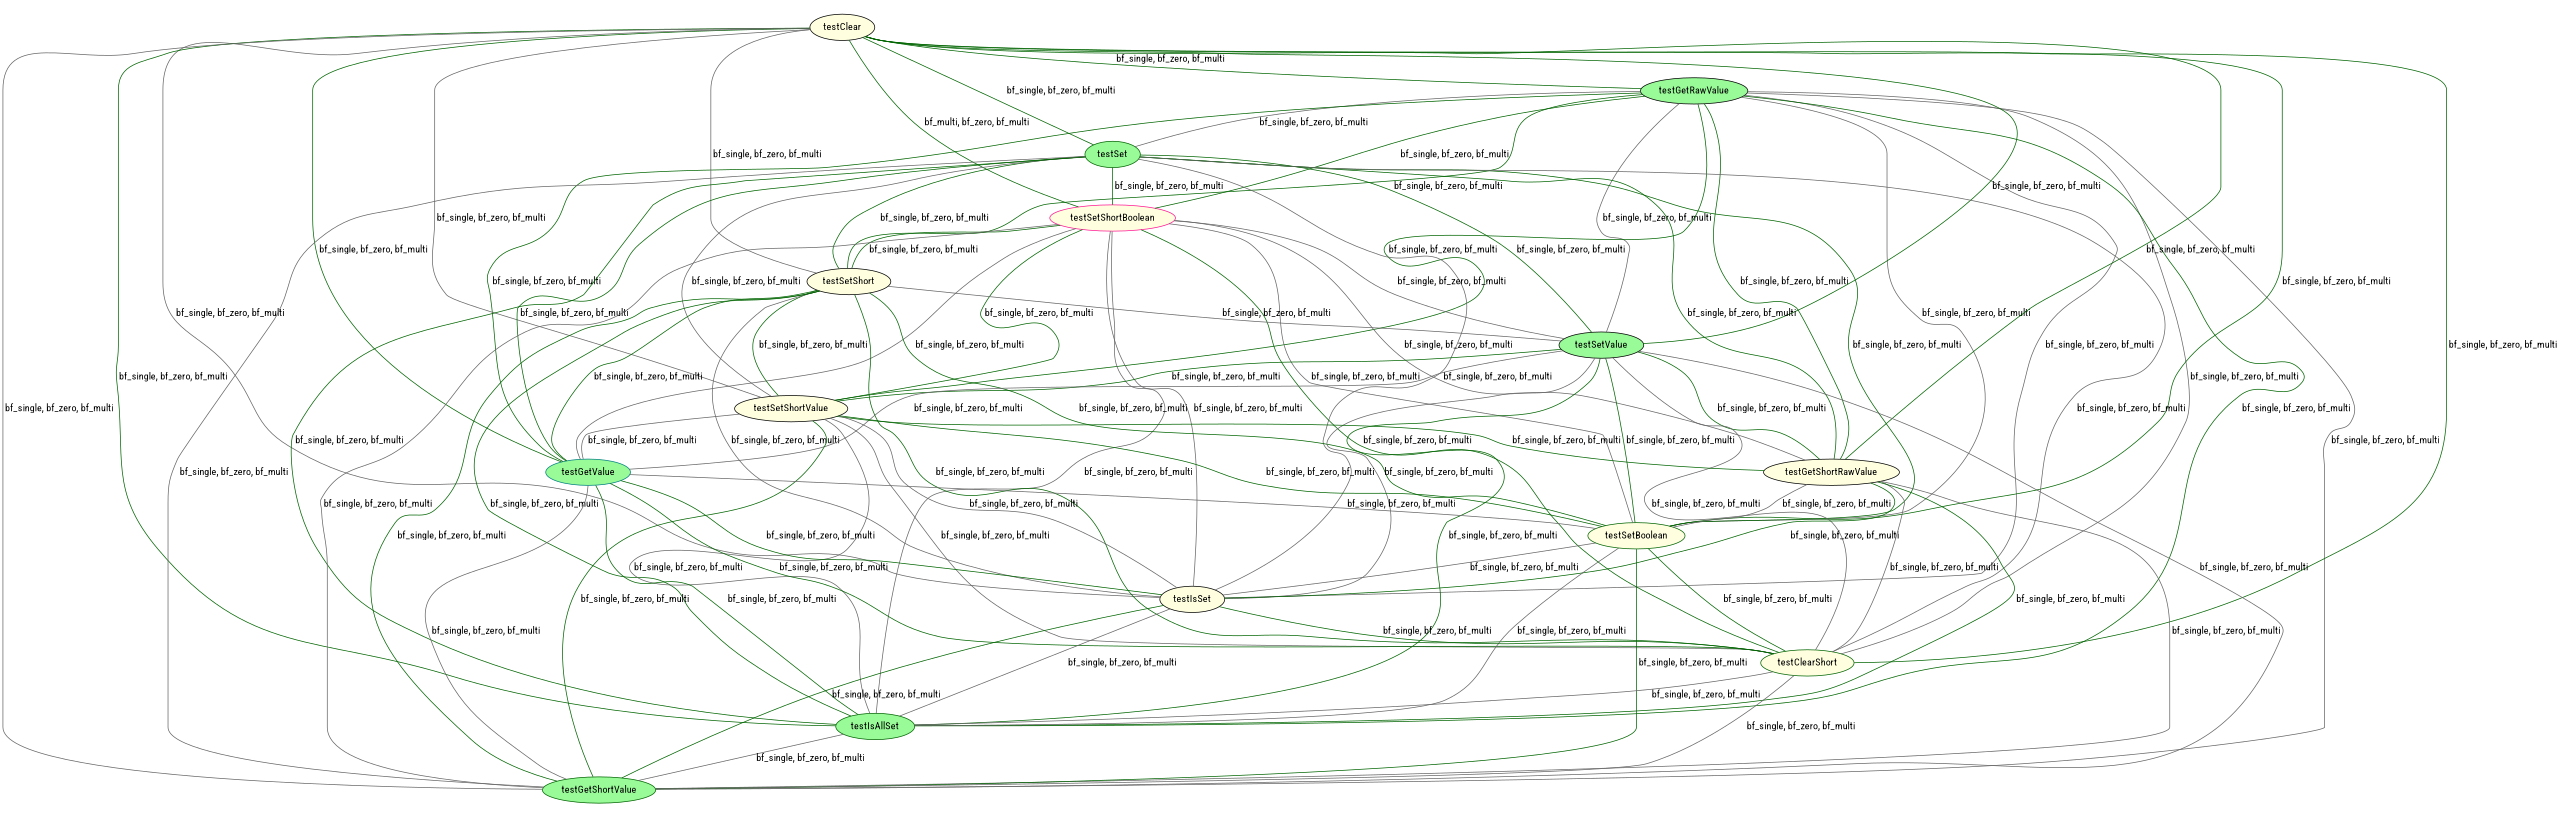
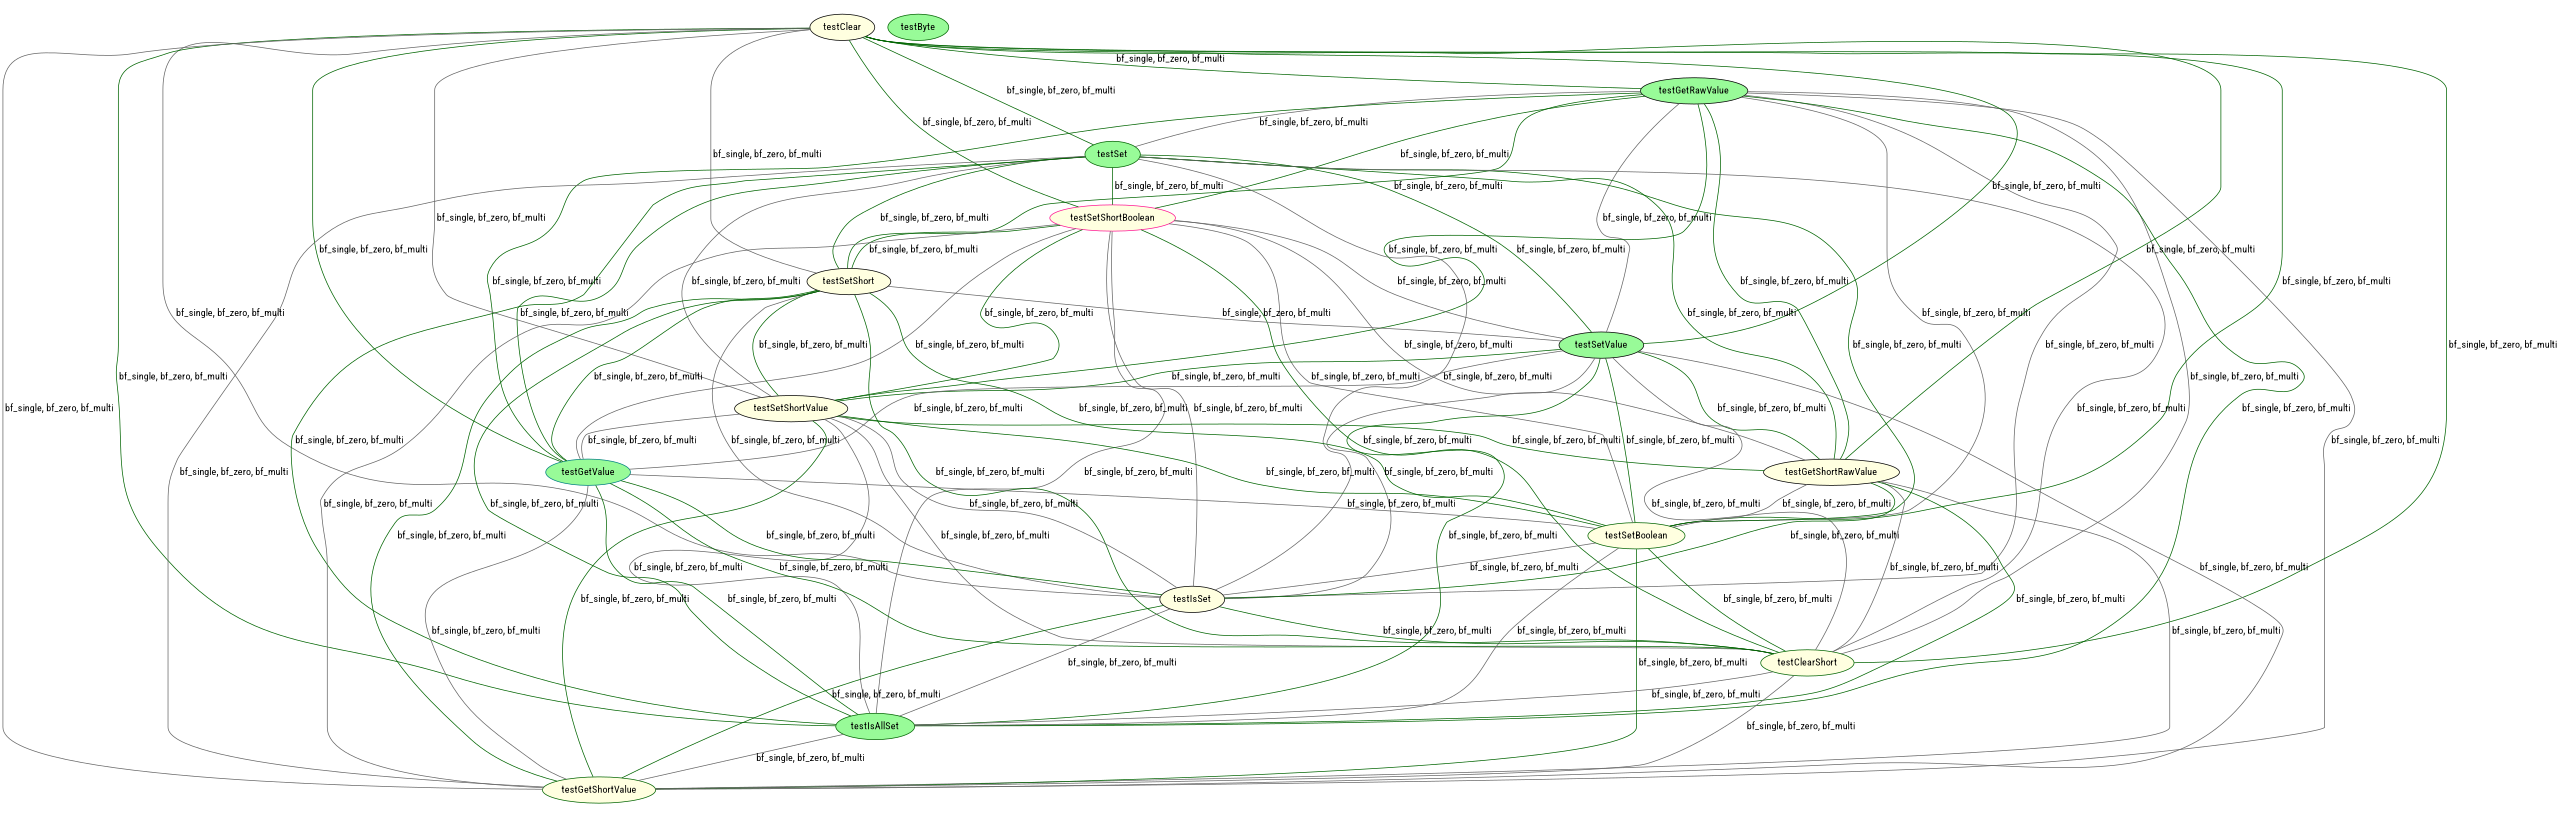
none -> (918, 27)
(976, 123) -> (976, 123)
(599, 790) -> (599, 790)
